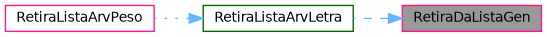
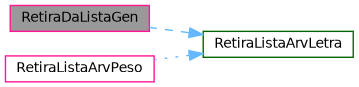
(371, 18) -> (169, 30)
